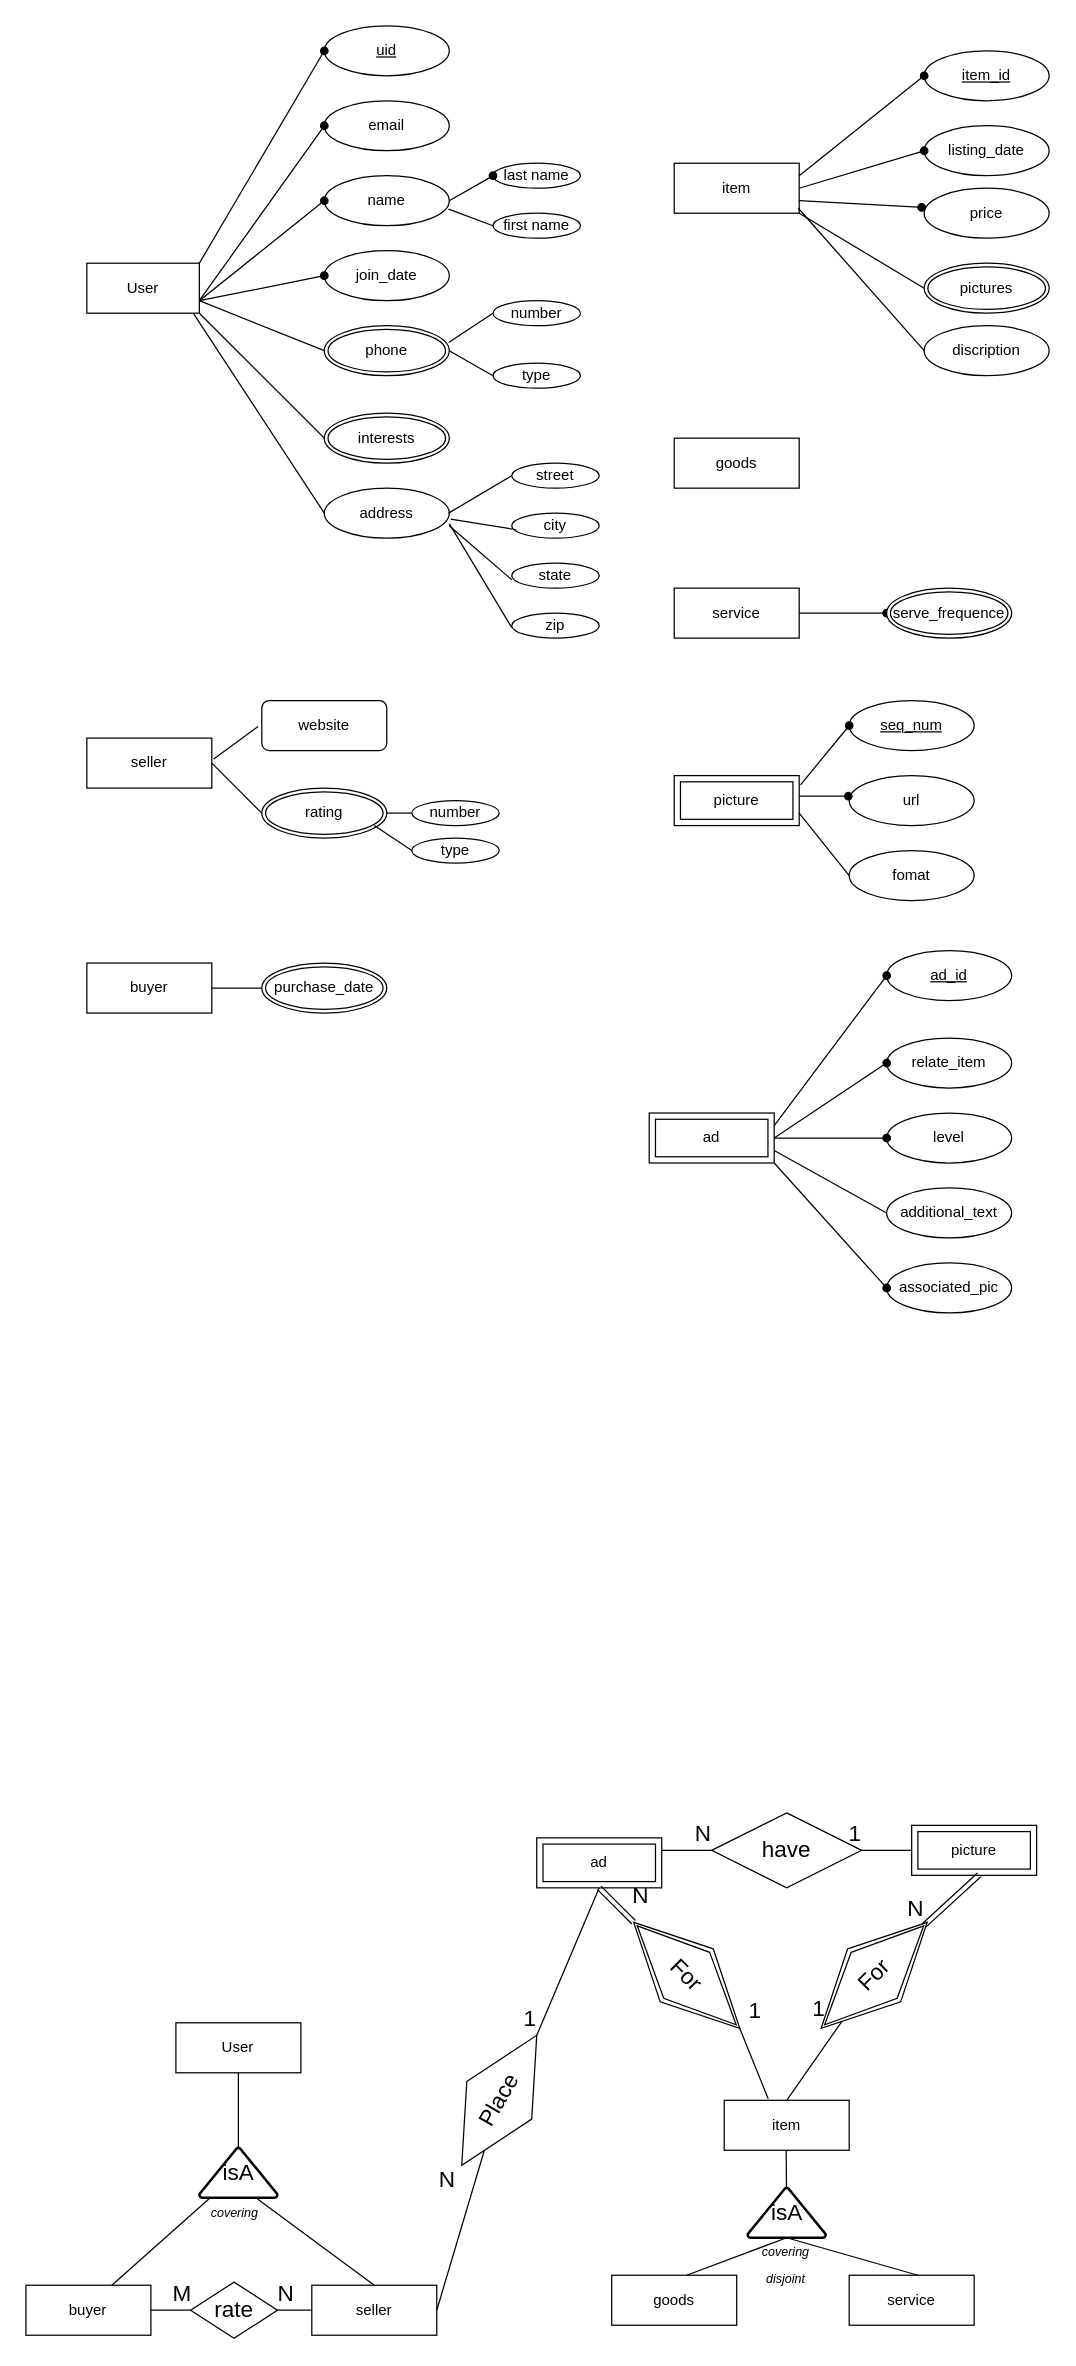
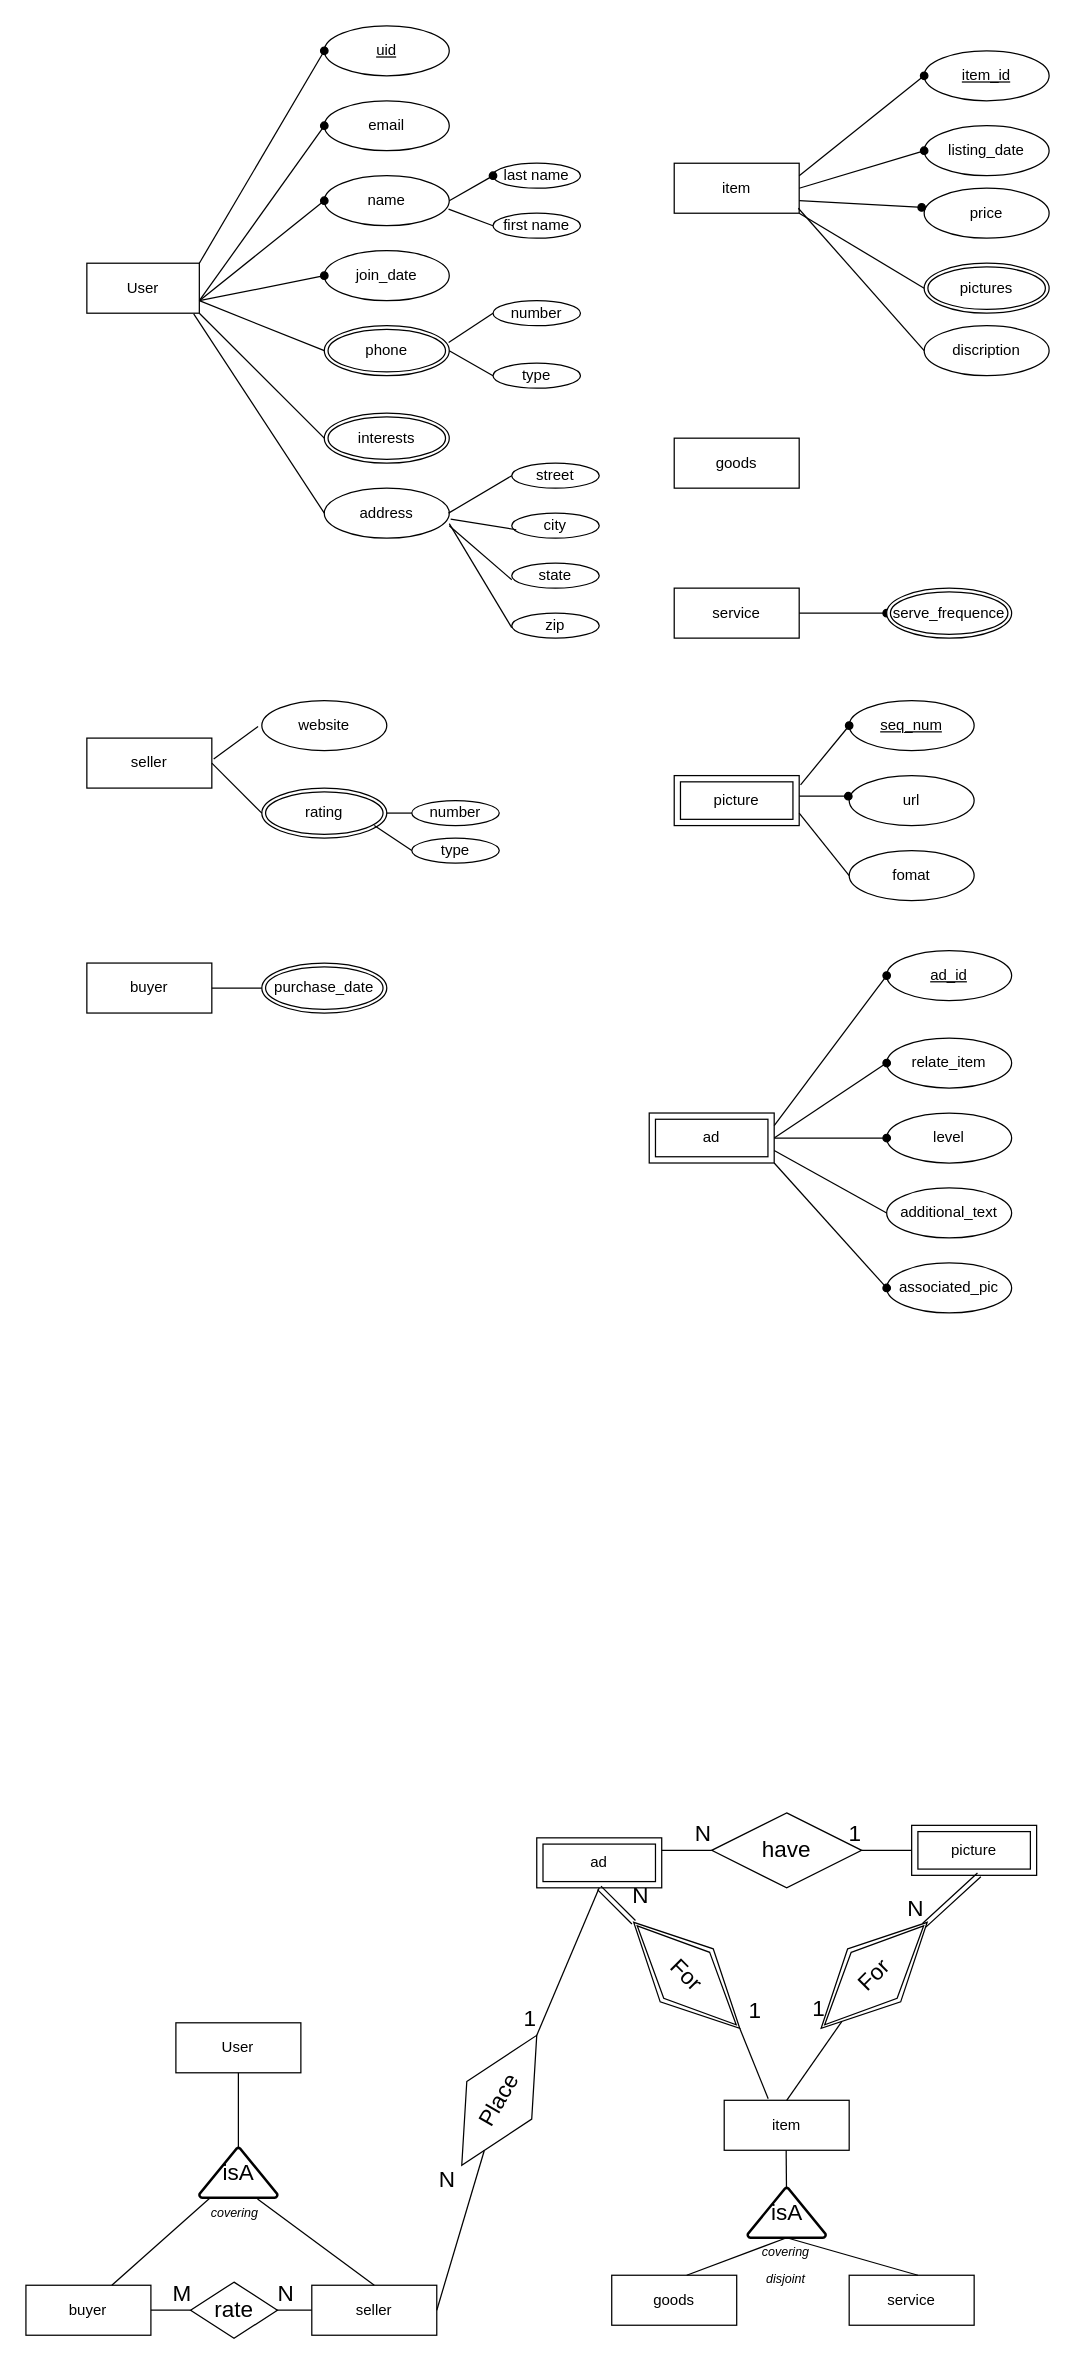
(324, 726) -> (324, 726)
